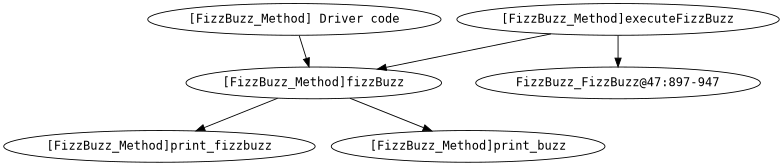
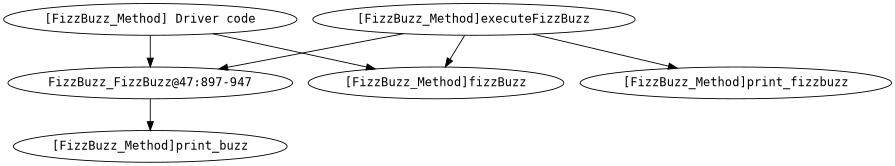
none -> (150, 47)
(241, 113) -> (601, 50)
(387, 113) -> (150, 110)
